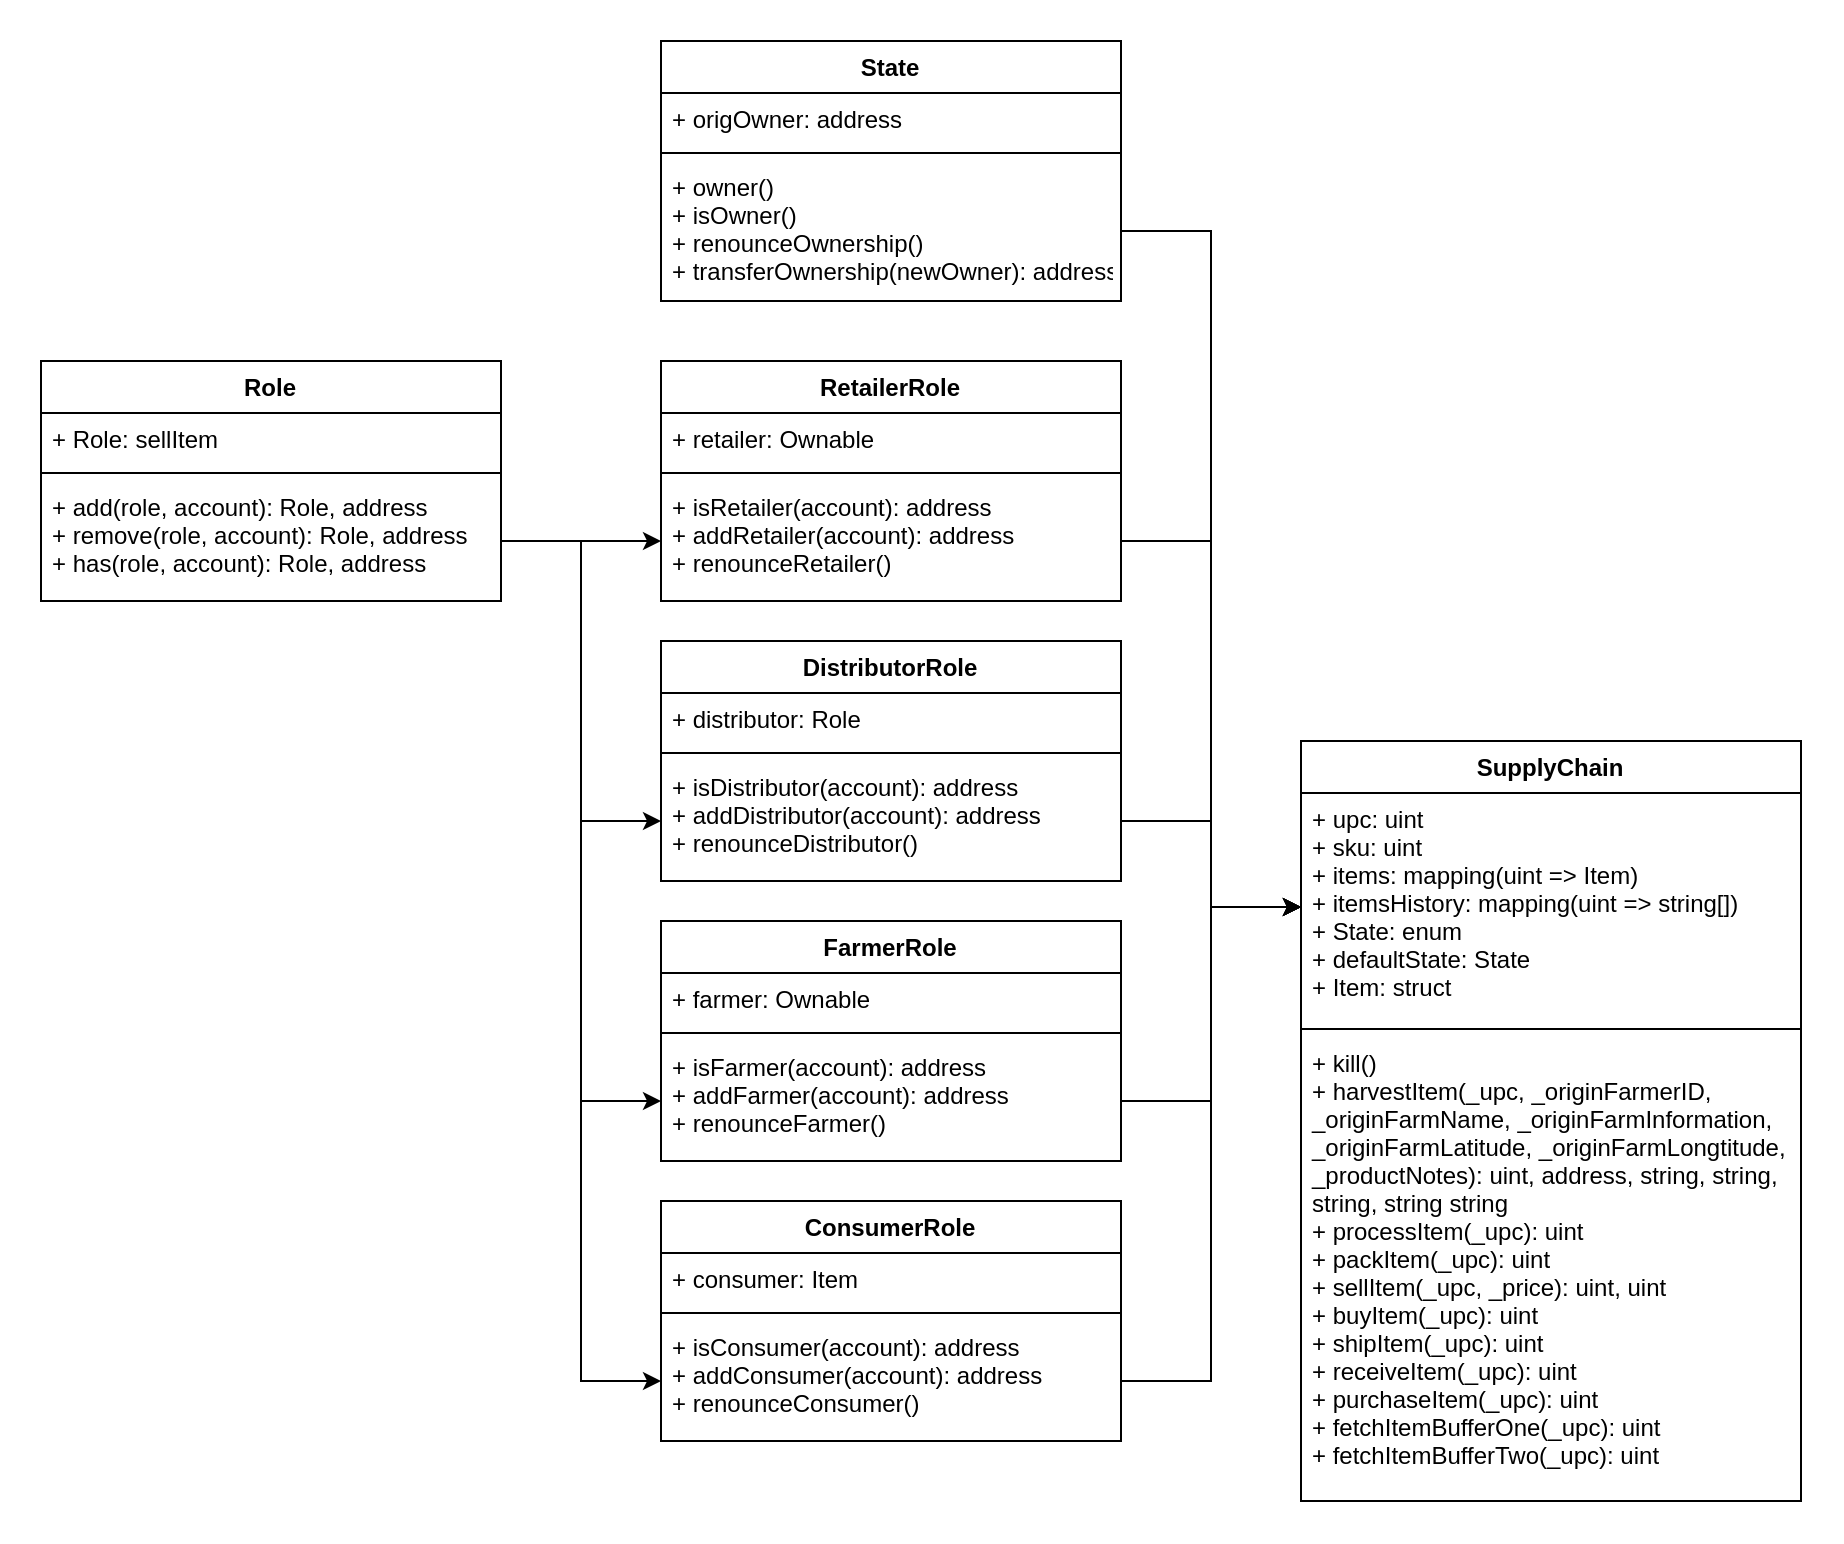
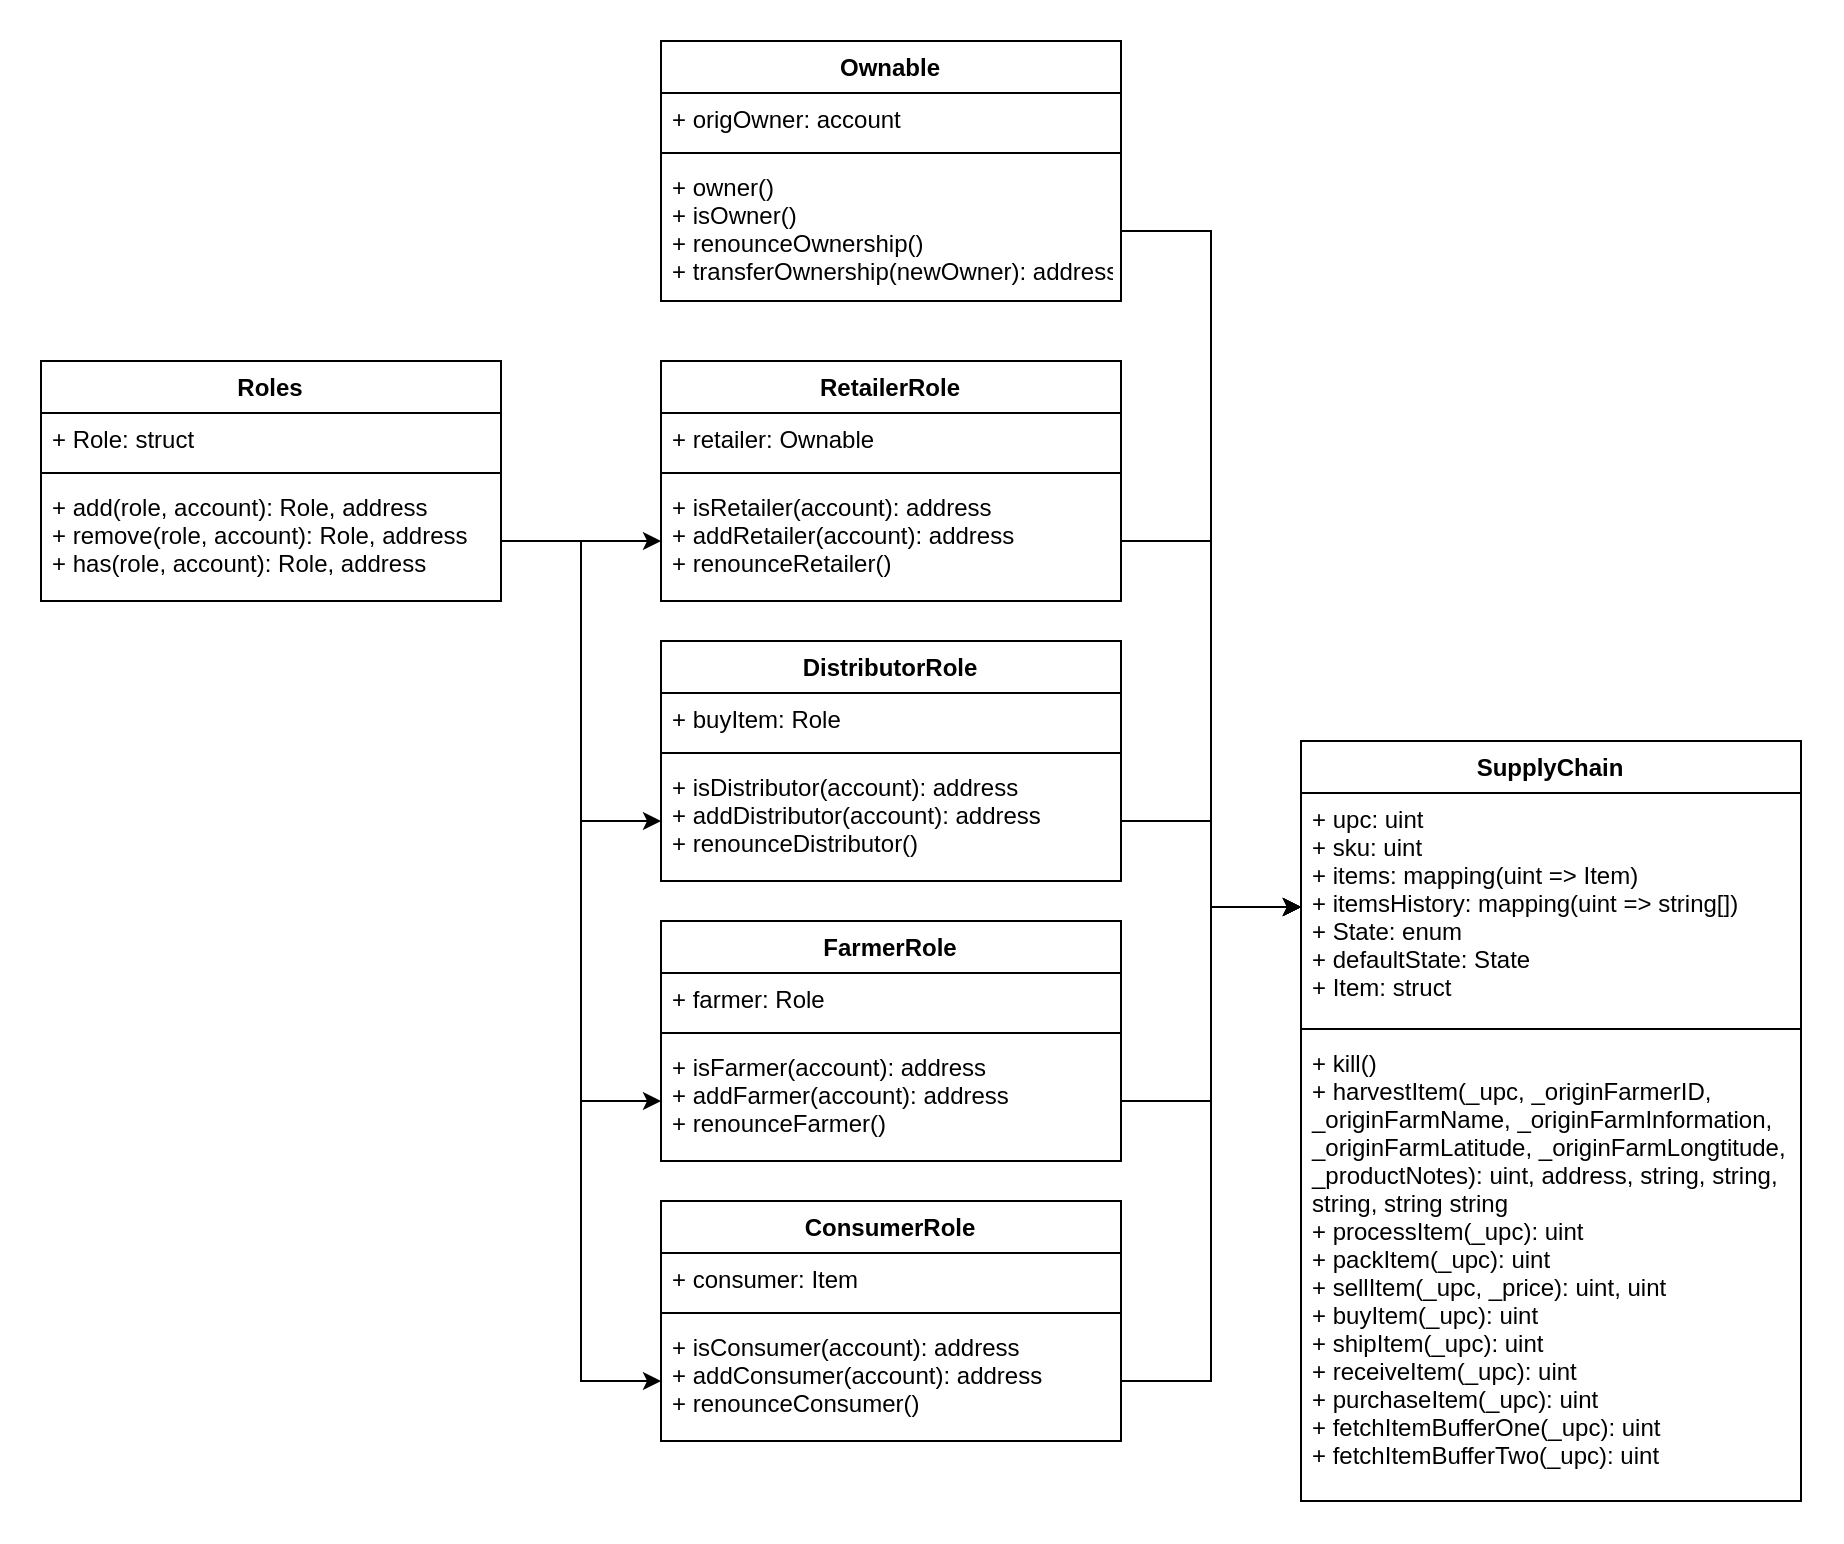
(890, 68) -> (890, 68)
(794, 120) -> (794, 120)
(270, 388) -> (270, 388)
(141, 440) -> (134, 440)
(781, 720) -> (760, 720)
(774, 1000) -> (754, 1000)
